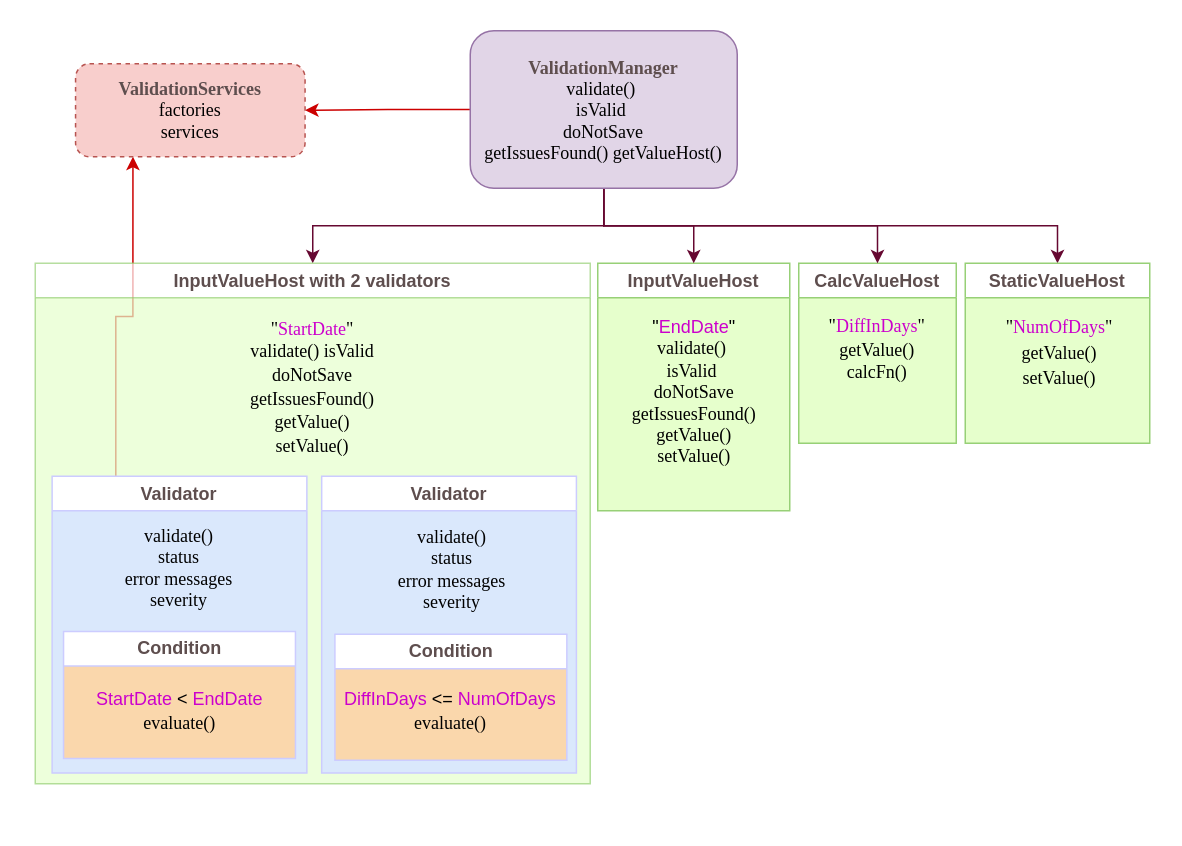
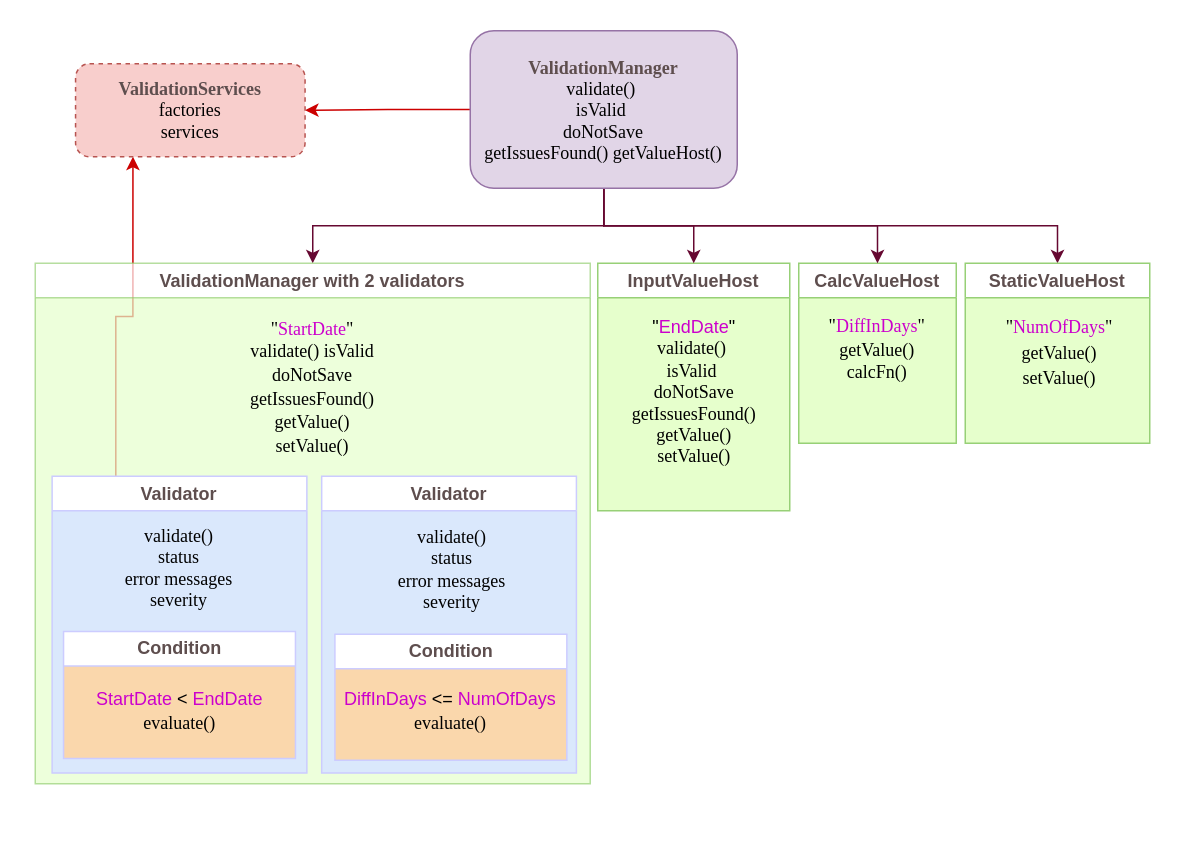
(313, 281) -> (313, 281)
